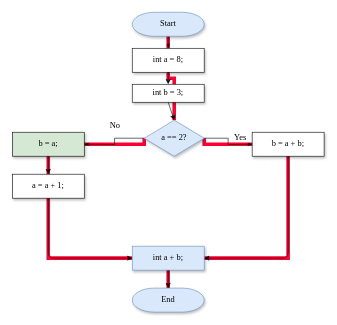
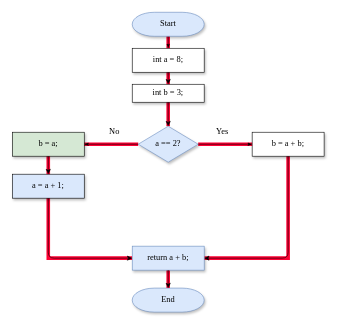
(174, 138) -> (168, 144)
(48, 186) -> (48, 186)
(168, 258) -> (168, 258)
